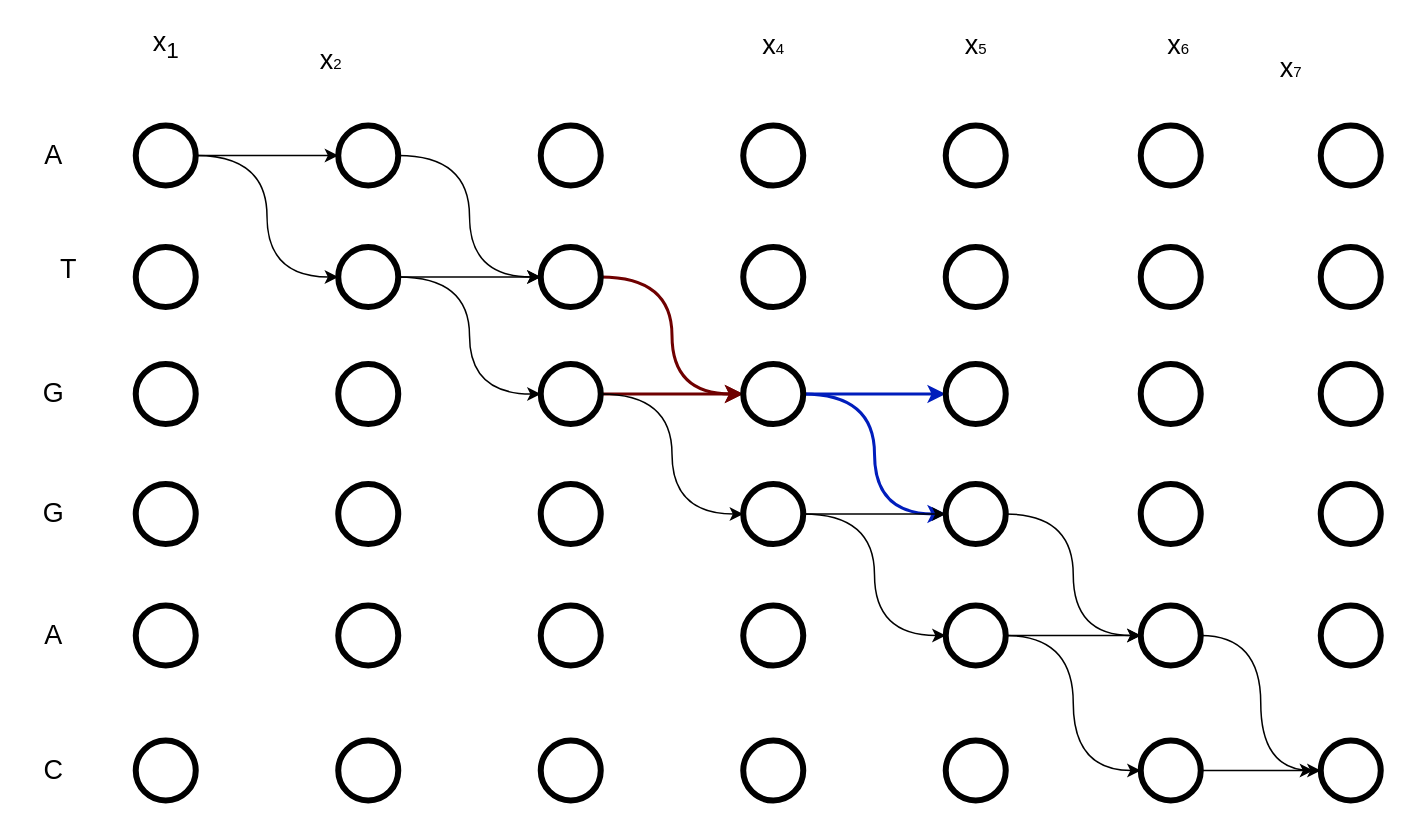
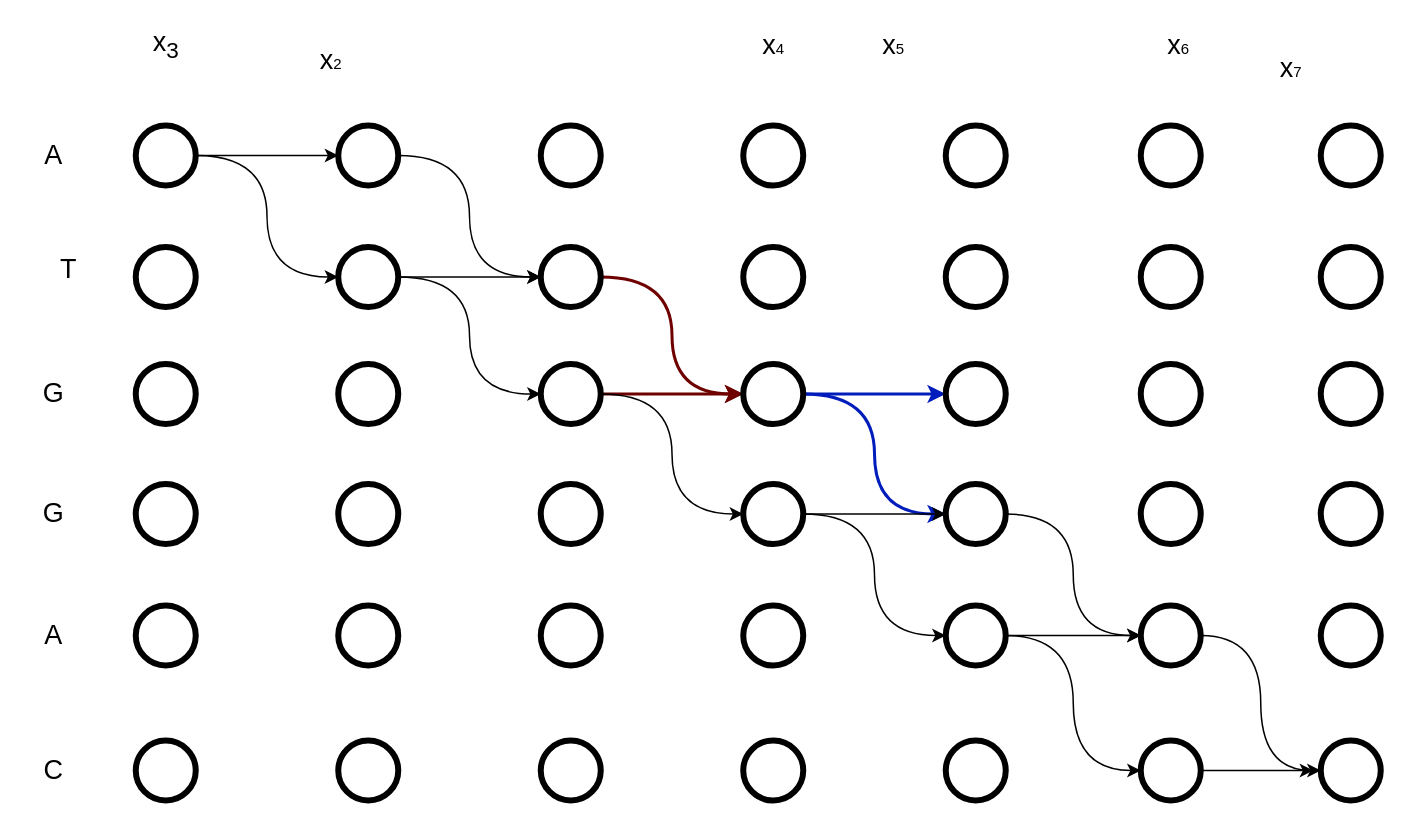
(167, 46) -> (167, 46)
(976, 46) -> (893, 46)
